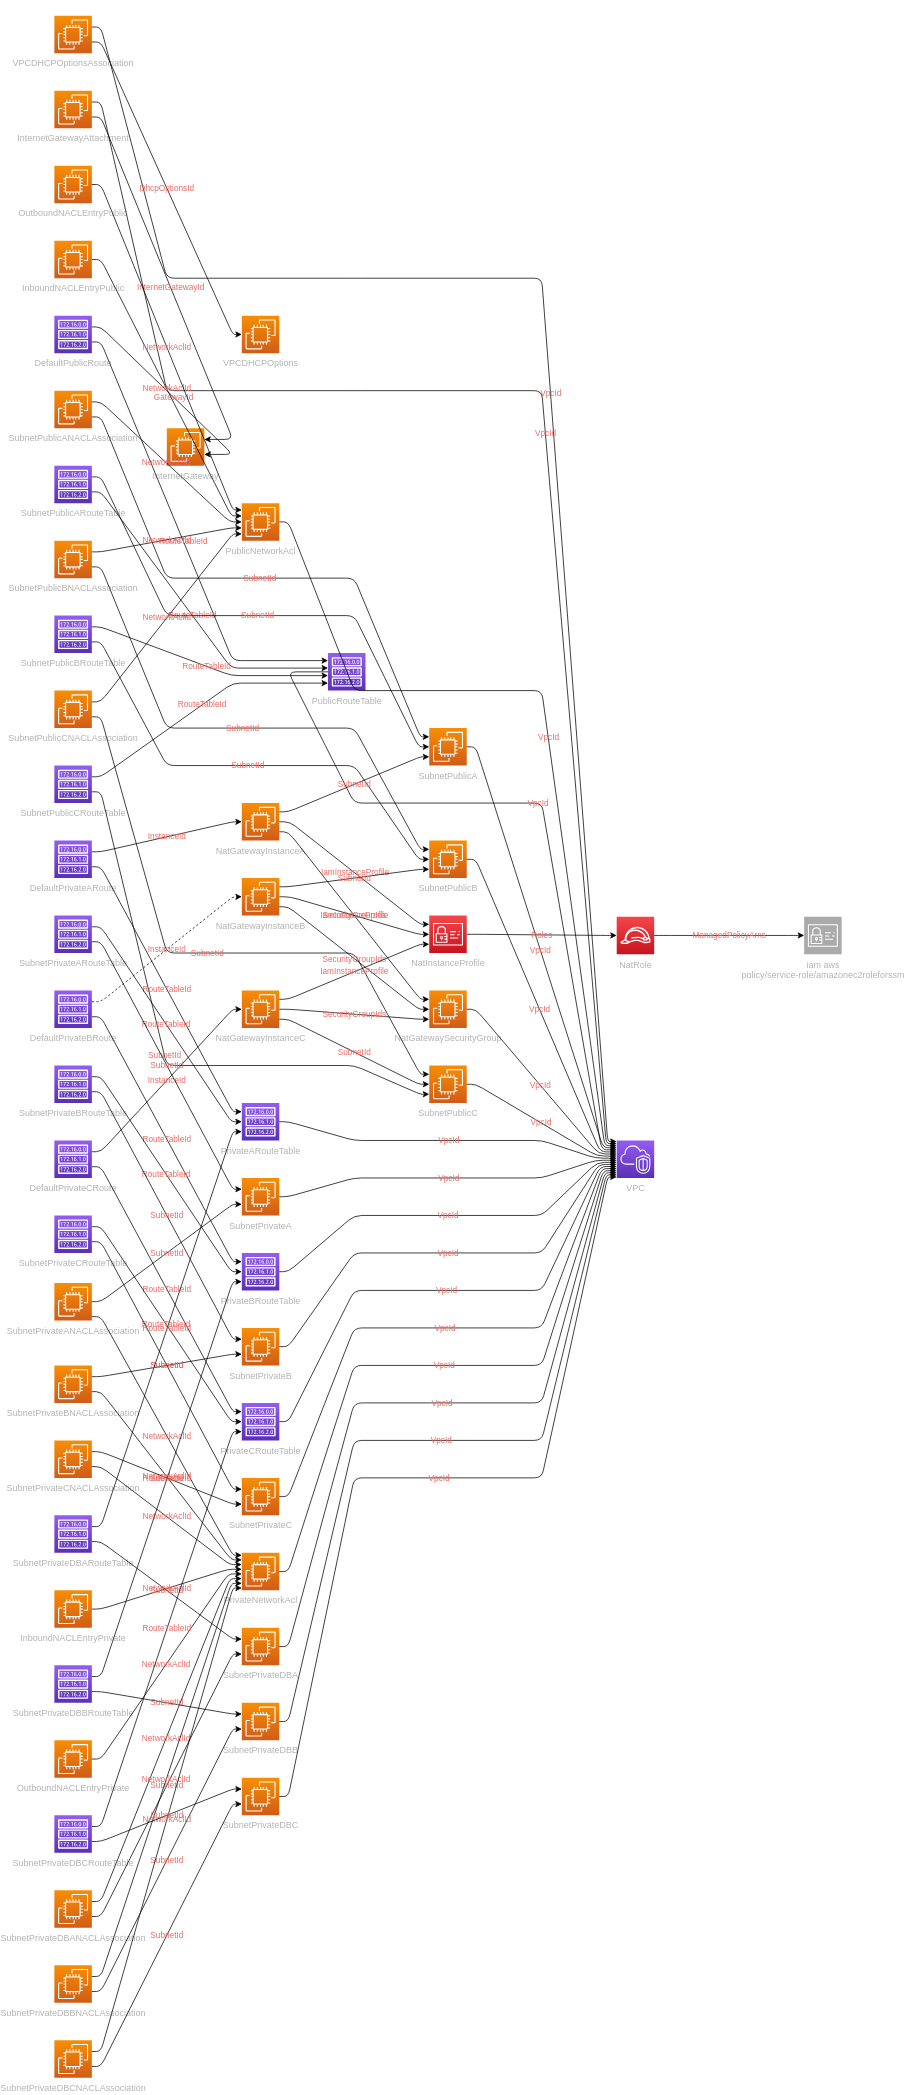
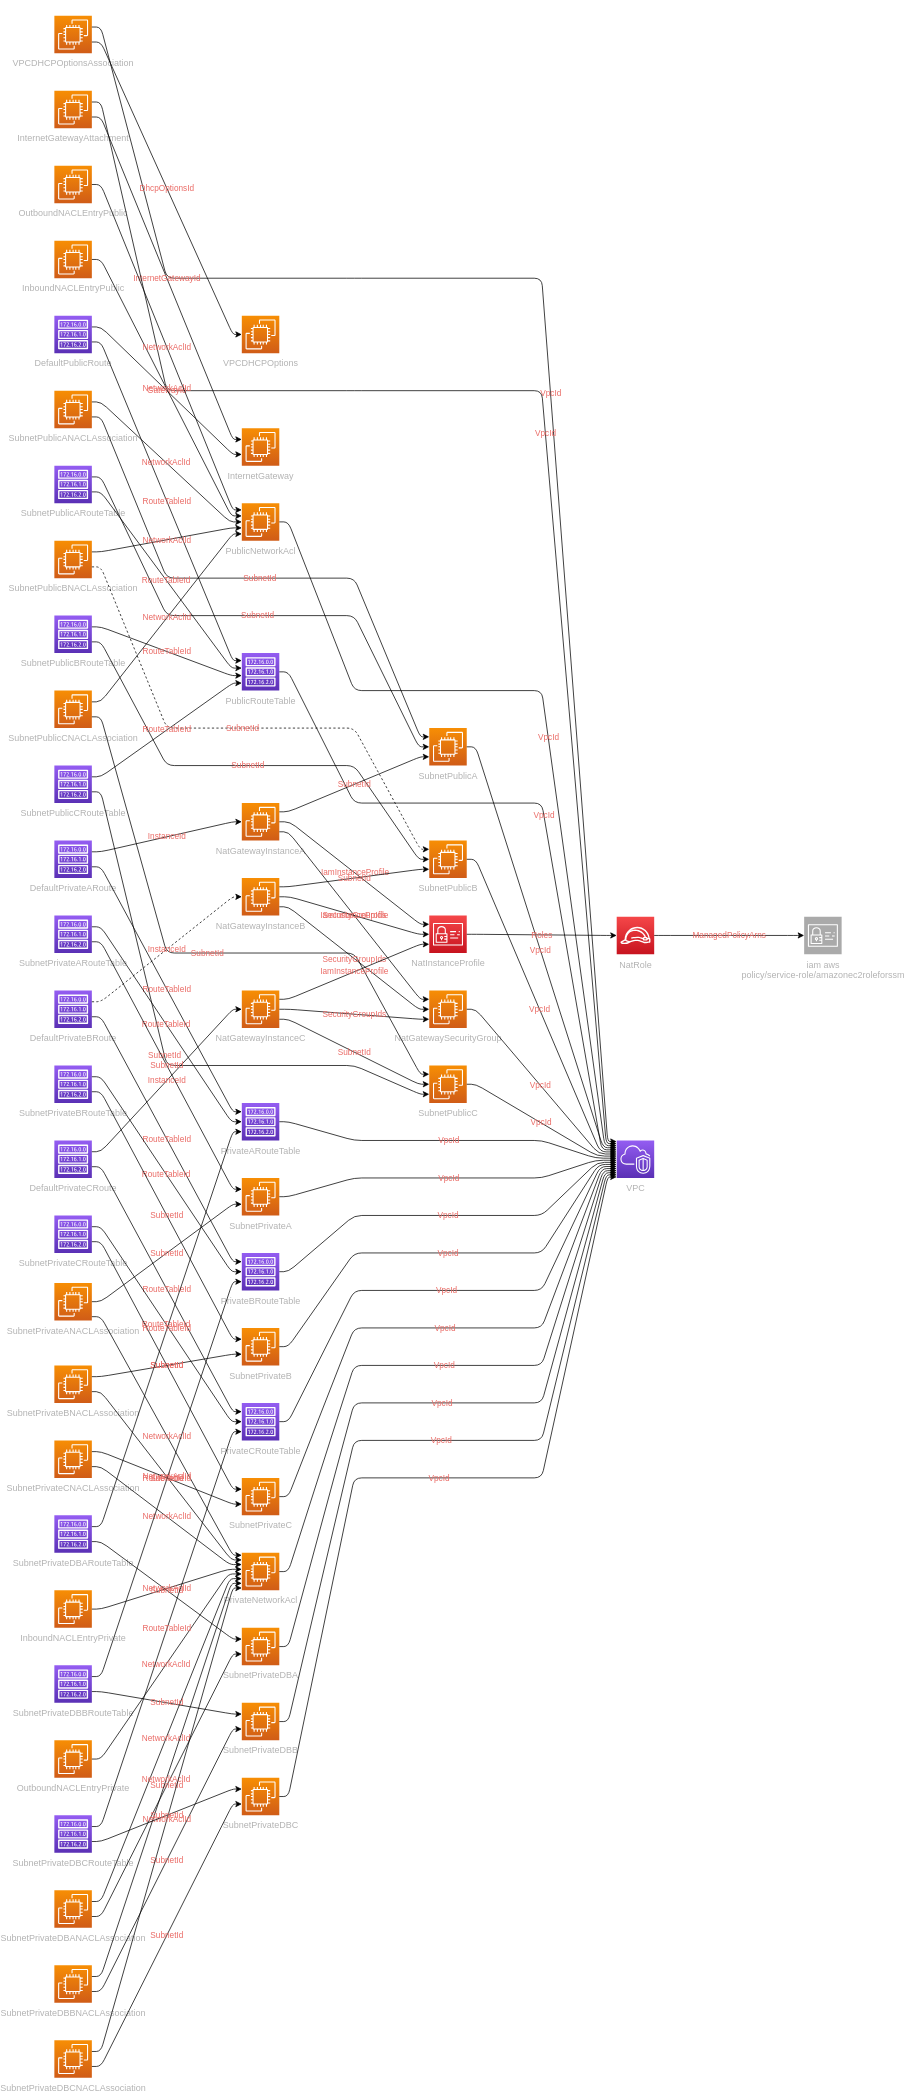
(186, 447) -> (261, 447)
(347, 672) -> (261, 672)
(146, 677) -> (146, 677)
